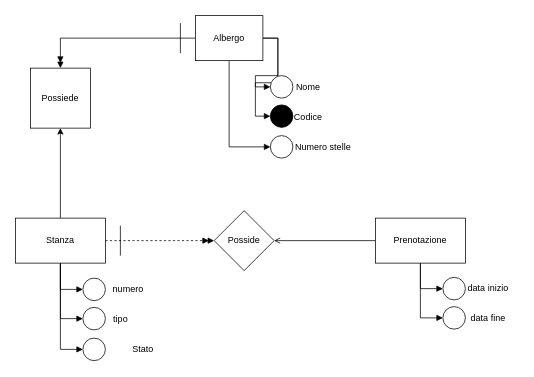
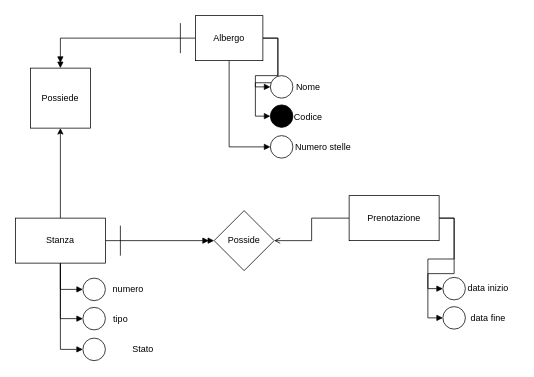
(154, 240) -> (154, 240)
(420, 240) -> (394, 218)
